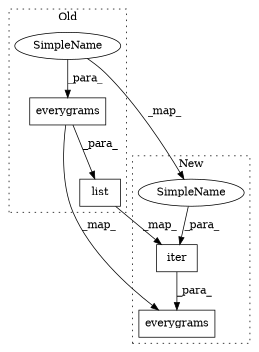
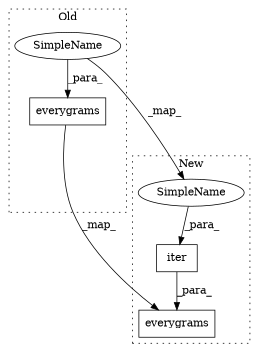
(100, 193) -> none
